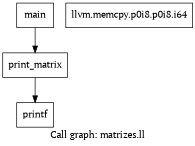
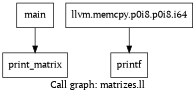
(35, 87) -> (129, 37)
